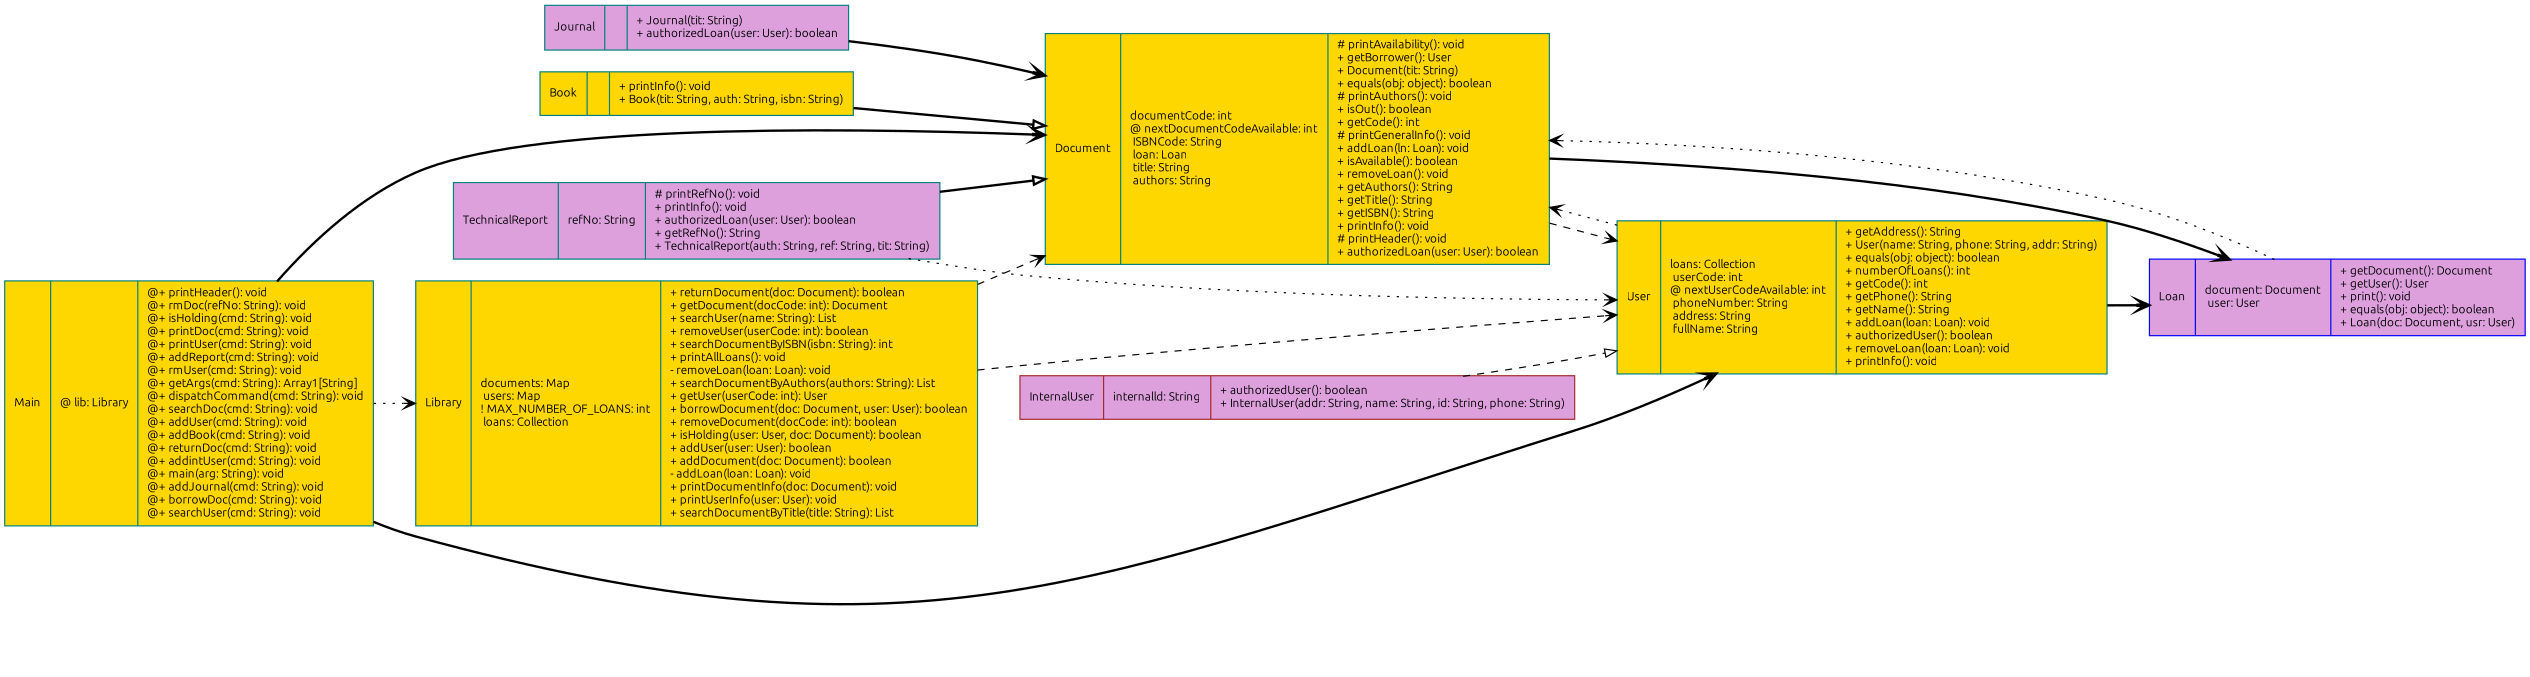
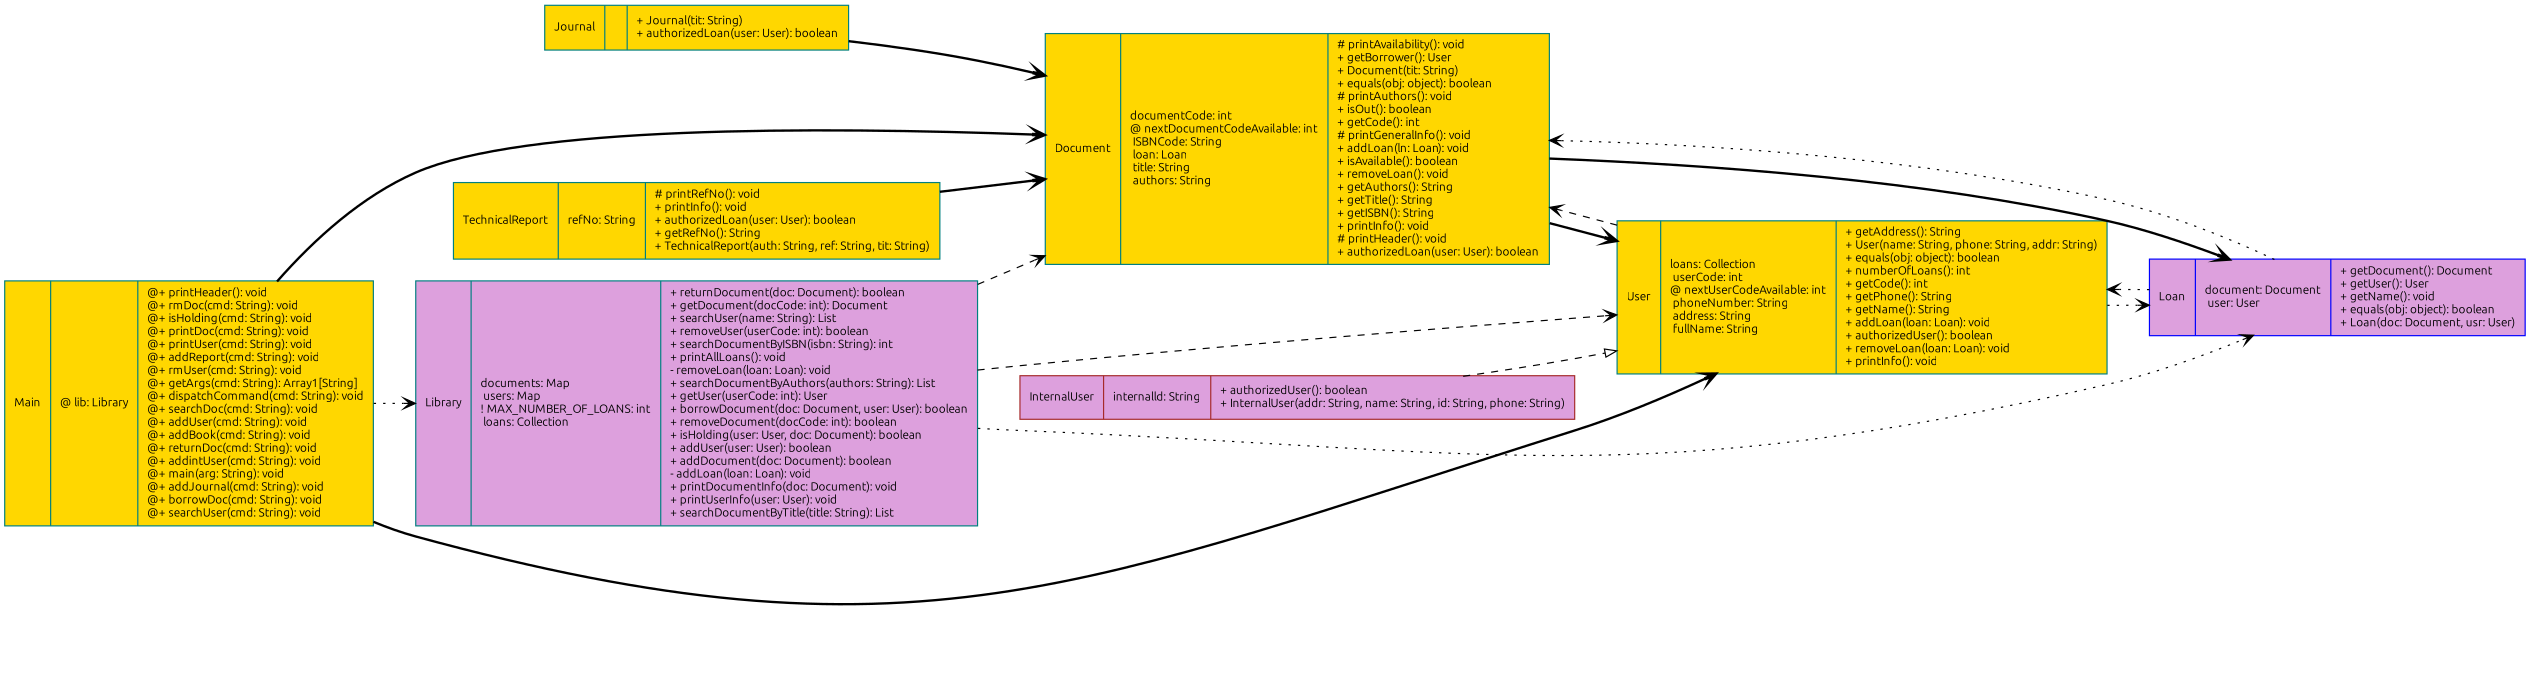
(697, 28) -> (697, 28)
(697, 94) -> none
(987, 186) -> (987, 186)
(1589, 218) -> (1589, 218)
(697, 221) -> (697, 221)
(1578, 231) -> (1578, 231)
(1256, 291) -> (2134, 290)
(2376, 297) -> (2388, 297)
(2122, 305) -> (2122, 305)
(227, 306) -> (223, 306)
(697, 403) -> (697, 403)
none -> (1616, 454)
